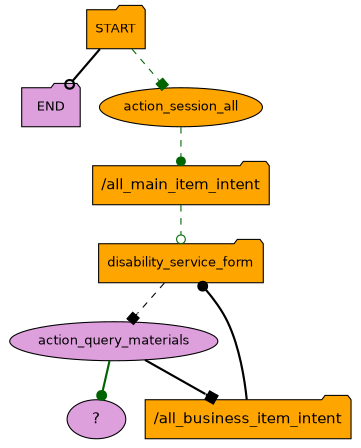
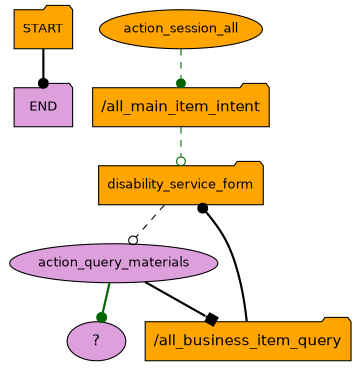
(145, 64) -> none
(86, 65) -> (43, 64)
(151, 298) -> (150, 221)
(248, 419) -> (248, 341)
